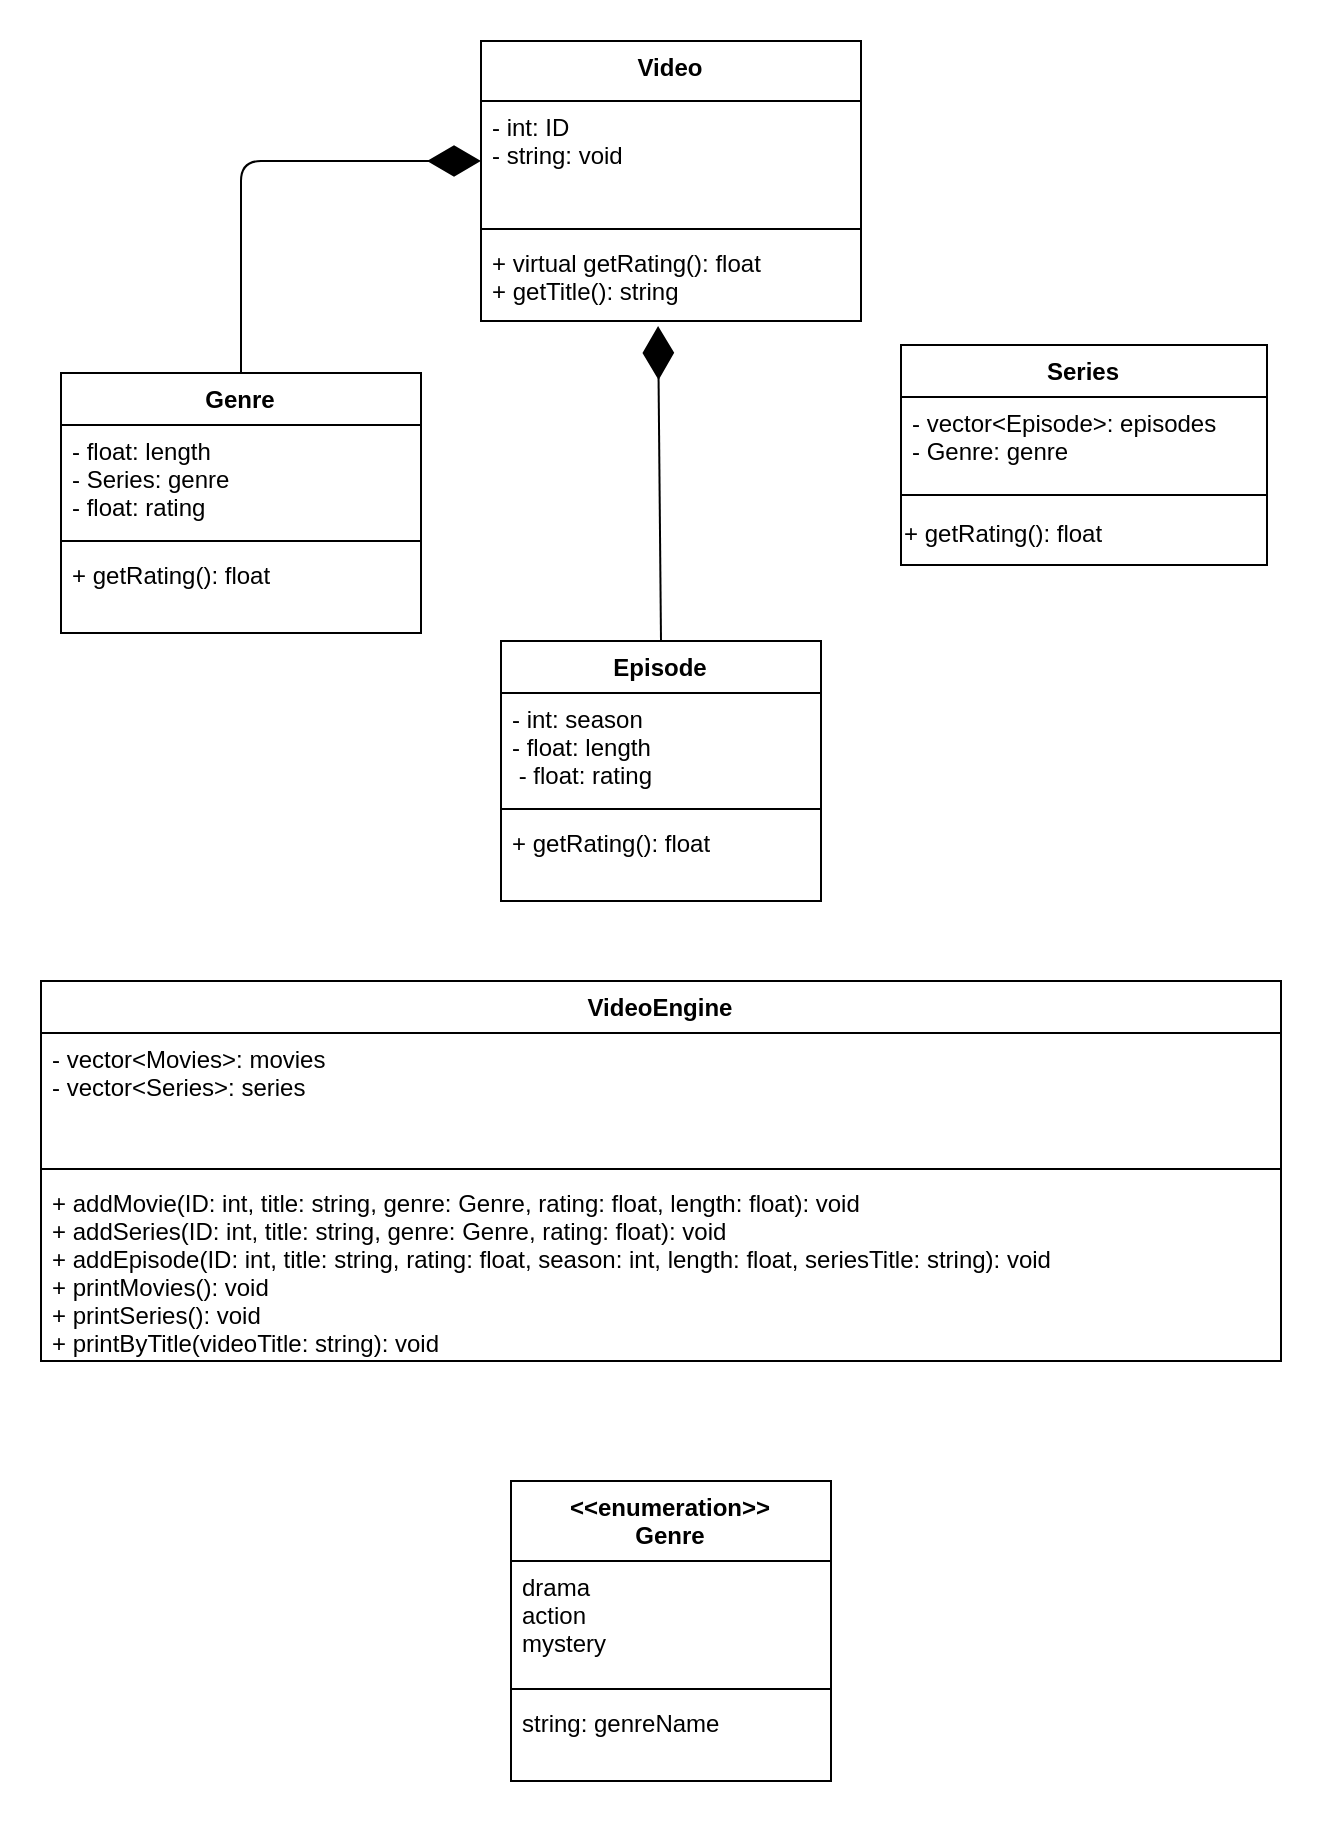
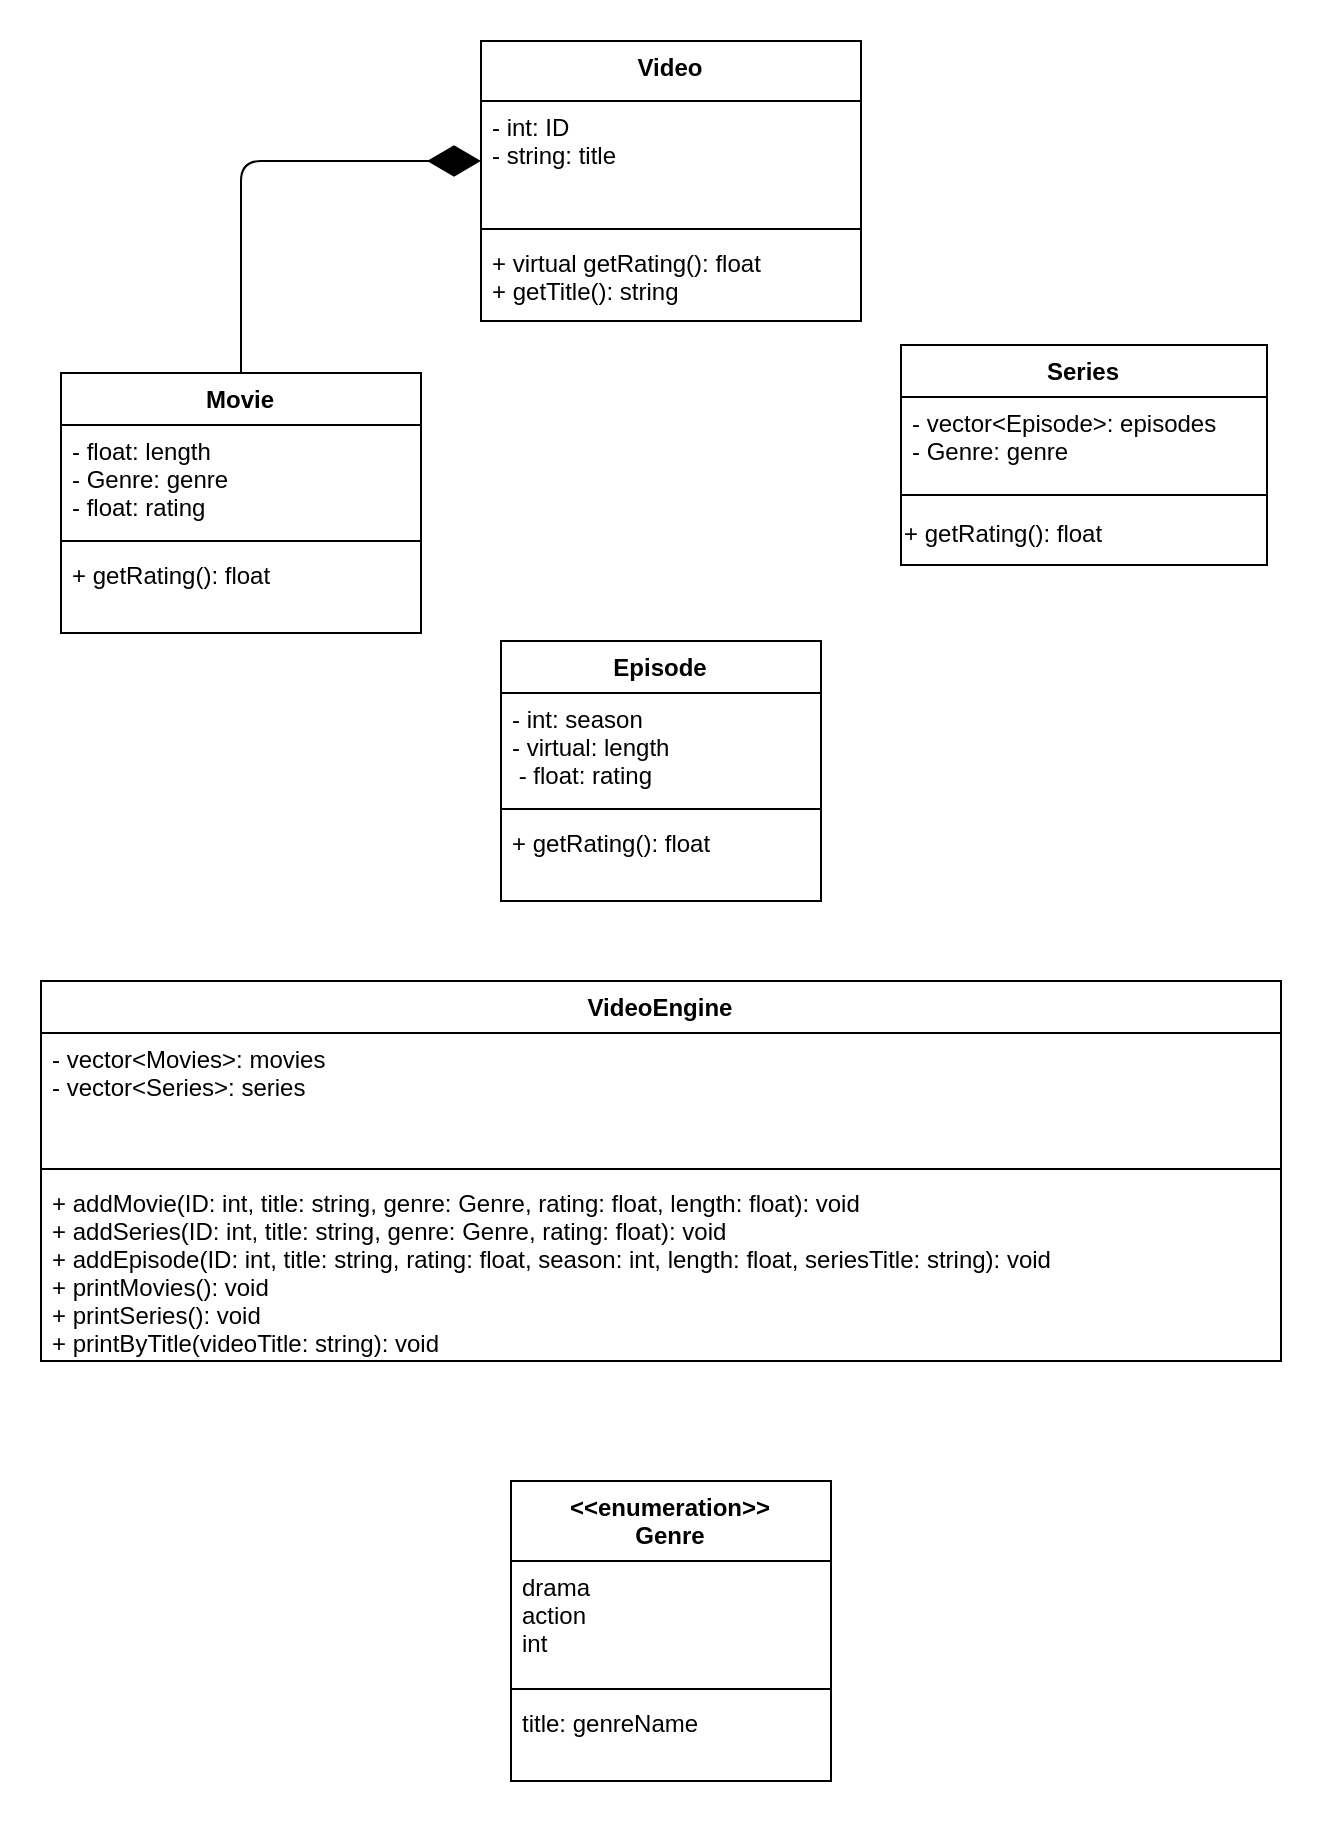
(540, 128) -> (540, 128)
(240, 400) -> (240, 400)
(157, 452) -> (157, 452)
(660, 510) -> none
(587, 720) -> (587, 720)
(556, 1588) -> (556, 1588)
(627, 1724) -> (617, 1724)
